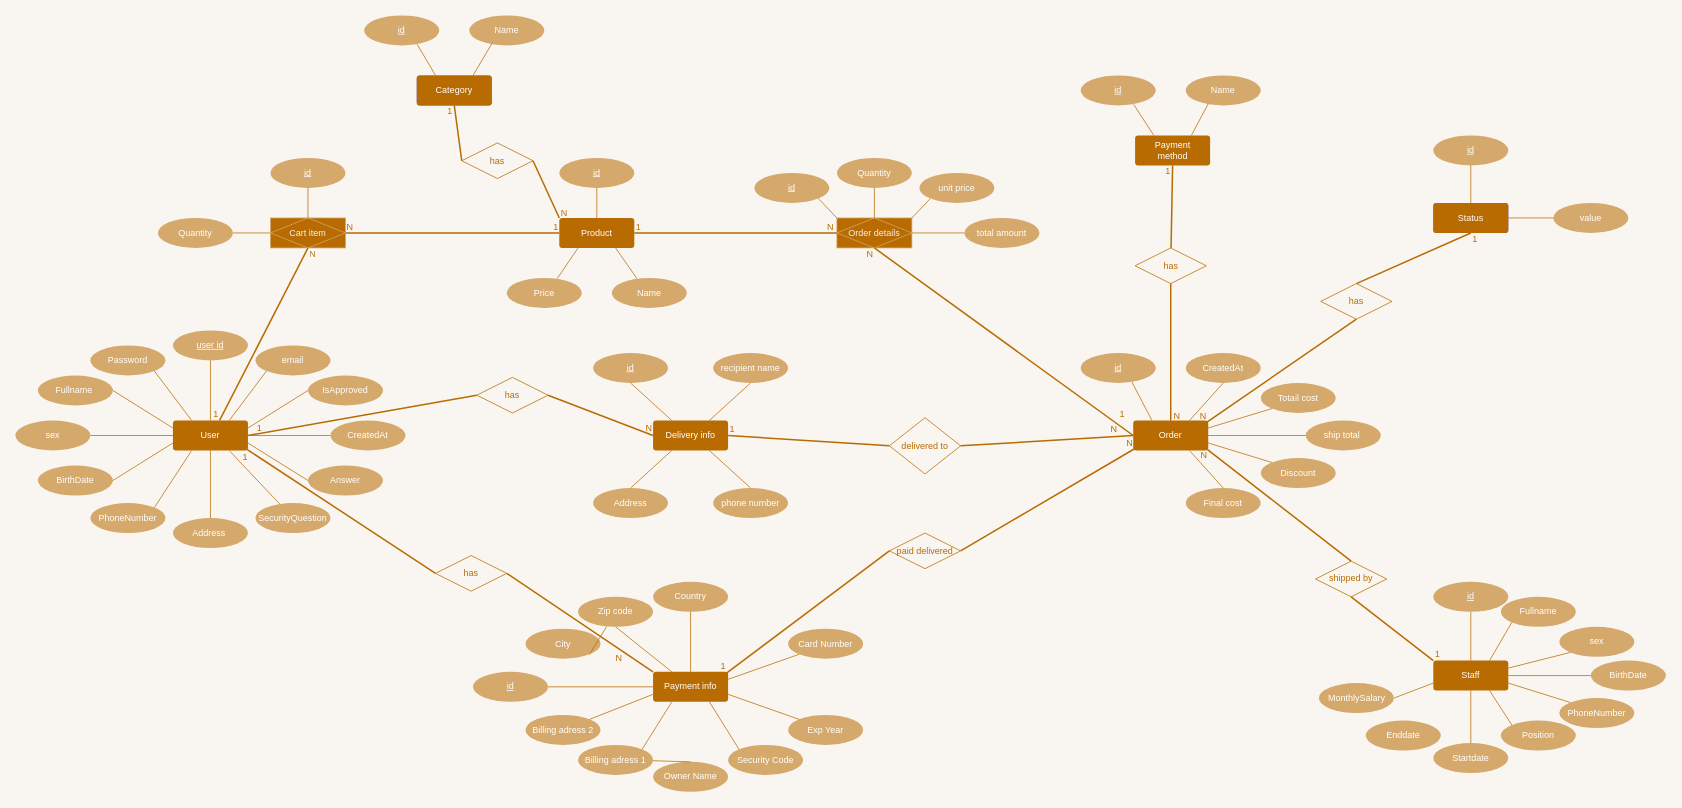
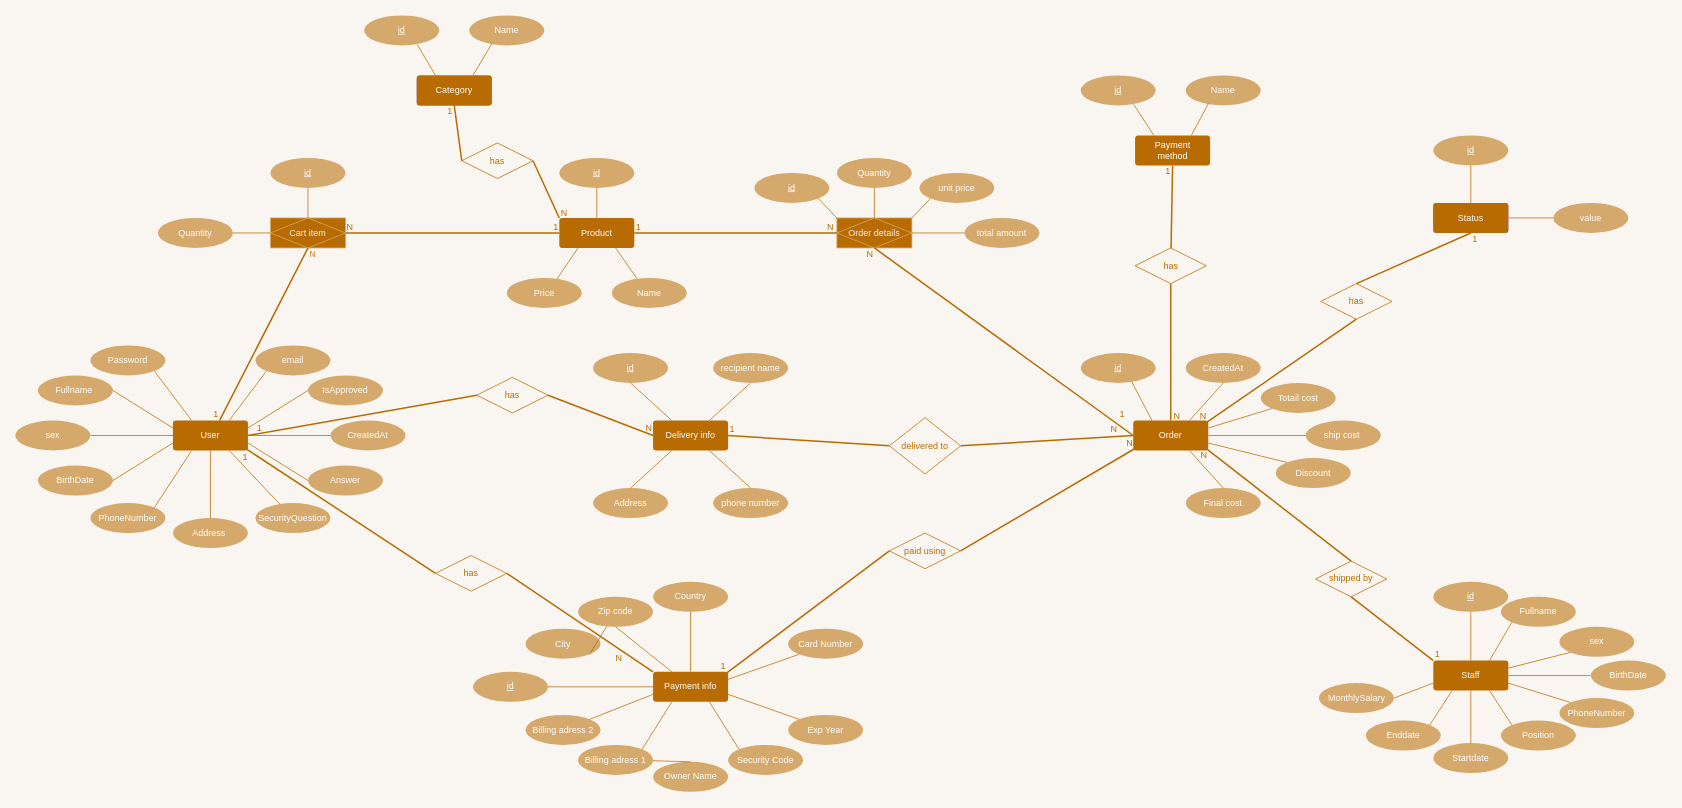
(210, 345) -> none
(210, 390) -> none
(1343, 435) -> (1343, 435)
(1298, 473) -> (1313, 473)
(925, 551) -> (925, 551)
none -> (1441, 708)
